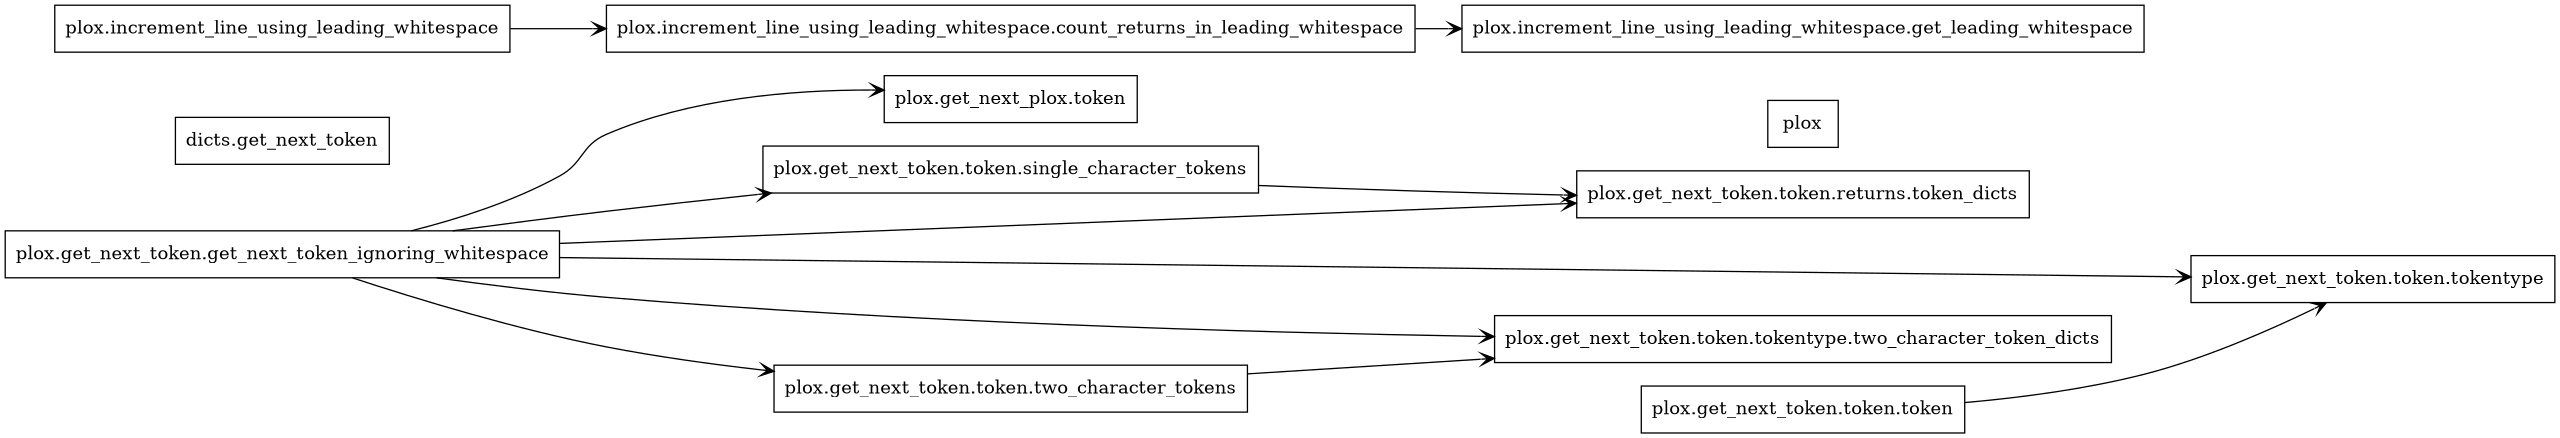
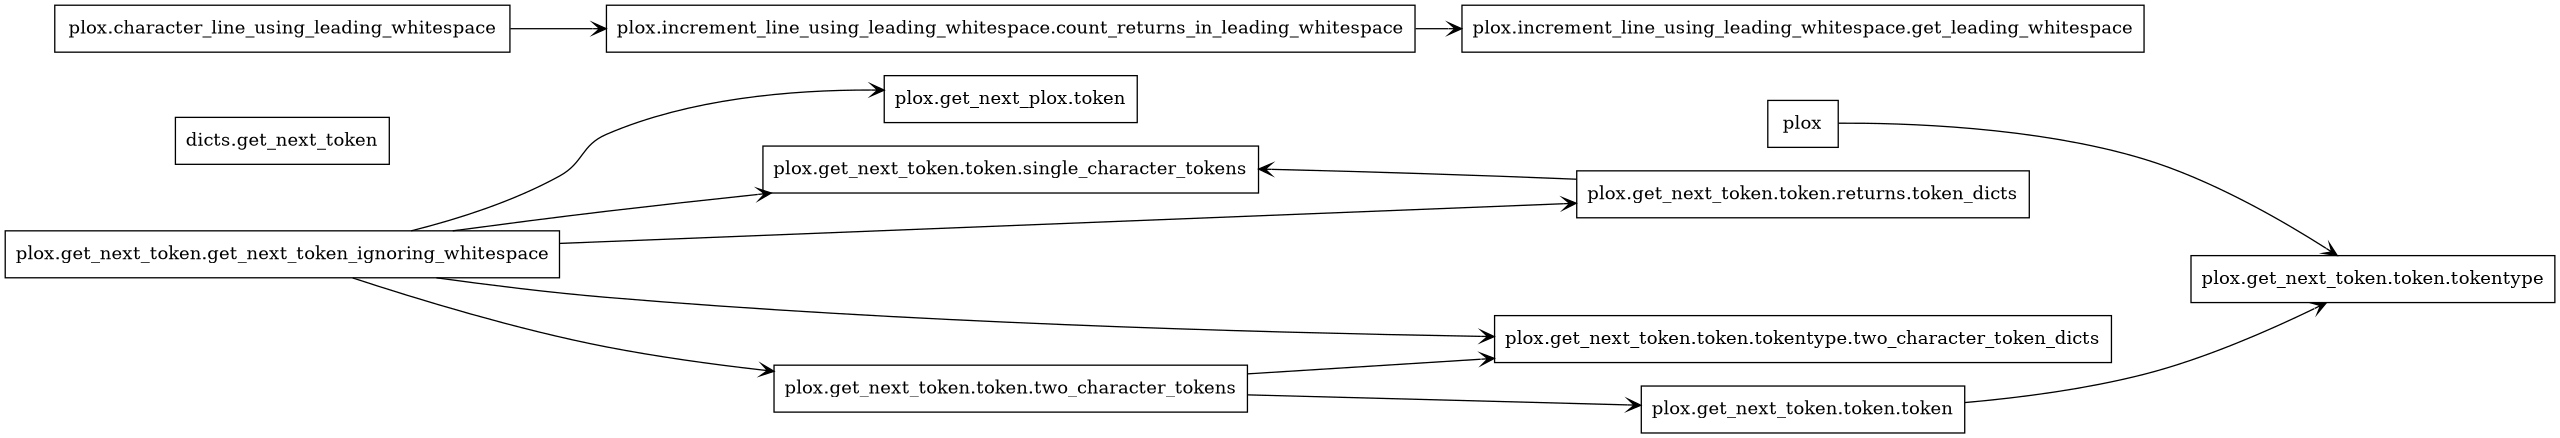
(282, 29) -> (282, 29)
(1411, 191) -> (1424, 174)
(1369, 267) -> (2093, 146)
none -> (1438, 400)
